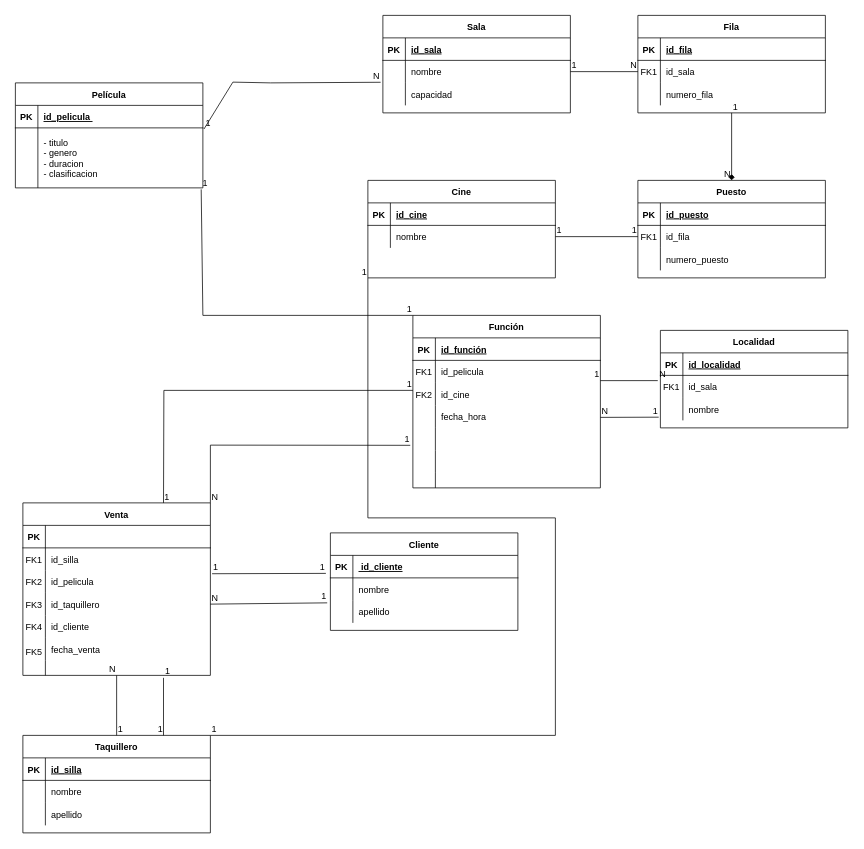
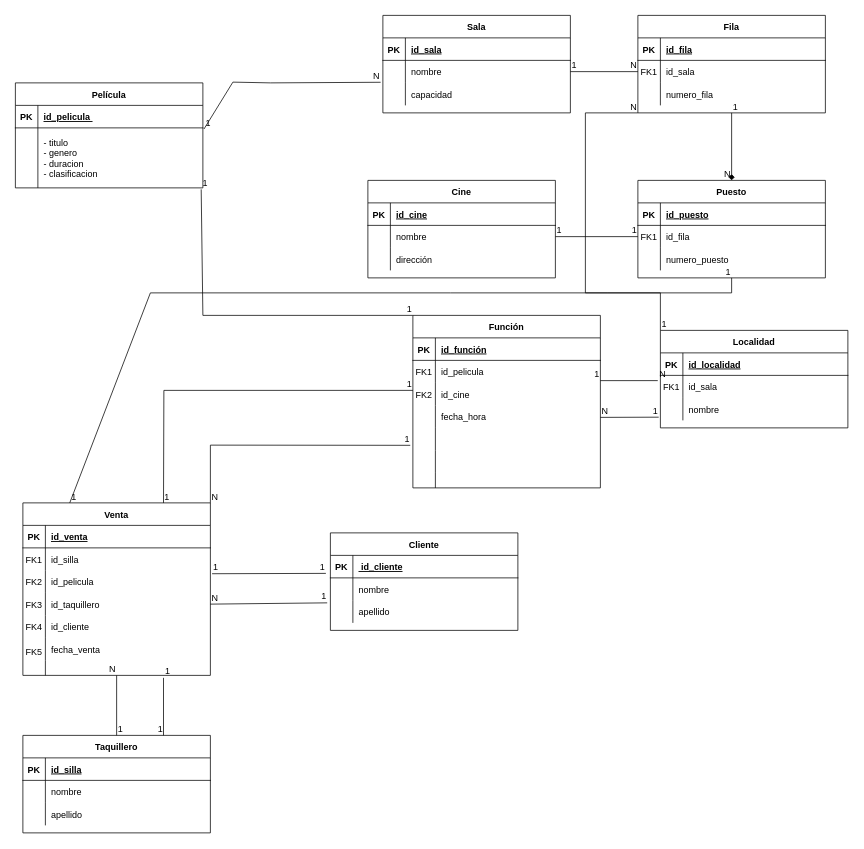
none -> (585, 177)
none -> (473, 259)
none -> (254, 293)
none -> (128, 537)
(555, 586) -> none
